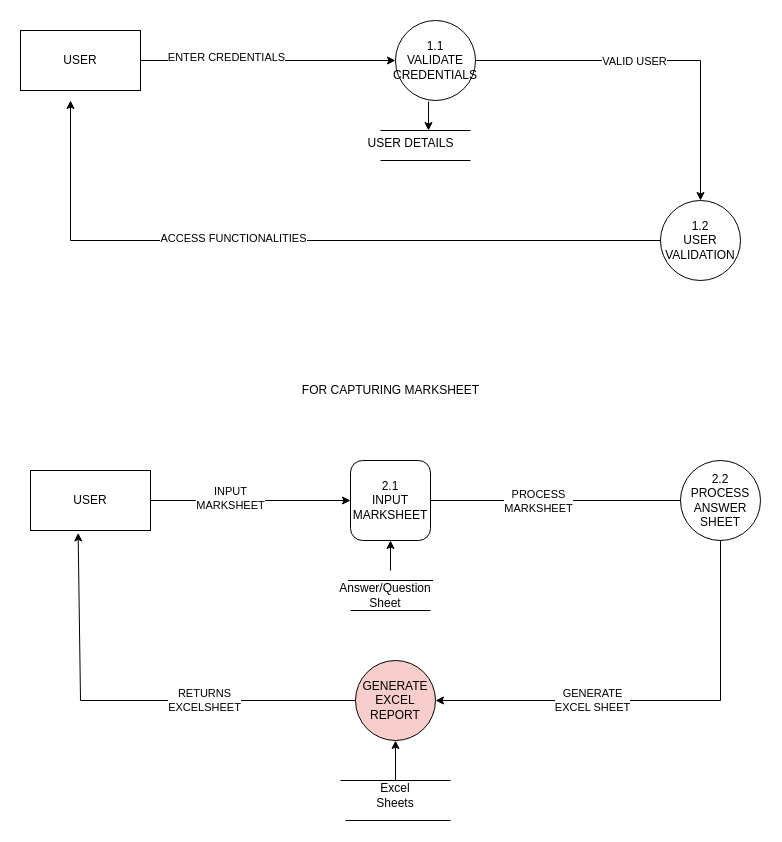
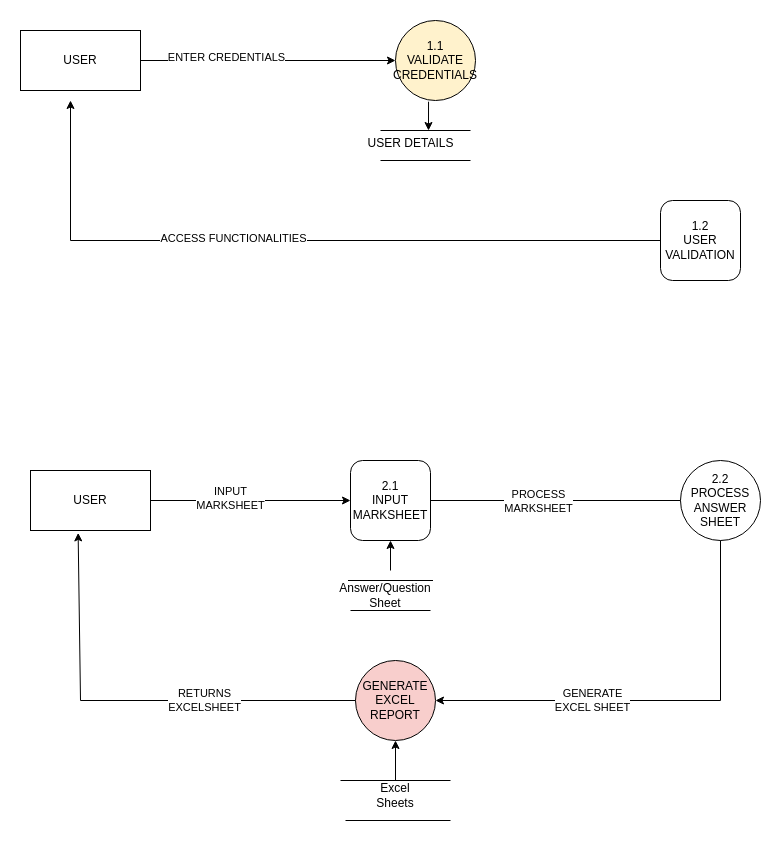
(436, 61) -> (436, 61)
(655, 61) -> none
(701, 241) -> (701, 241)
(391, 391) -> none
